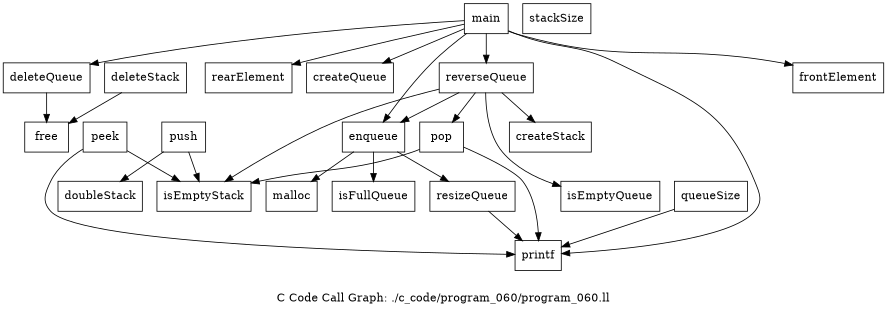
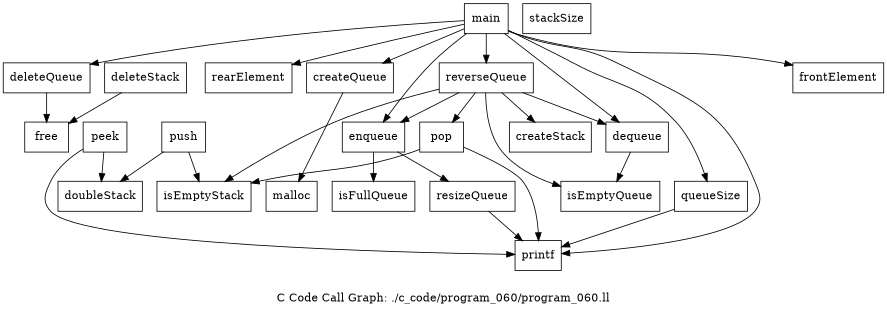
none -> (622, 85)
none -> (637, 137)
(336, 164) -> (323, 133)
(153, 166) -> (103, 163)
